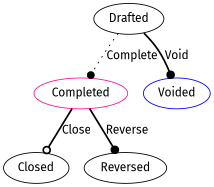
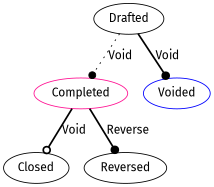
(132, 56) -> (120, 56)
(77, 131) -> (74, 131)
